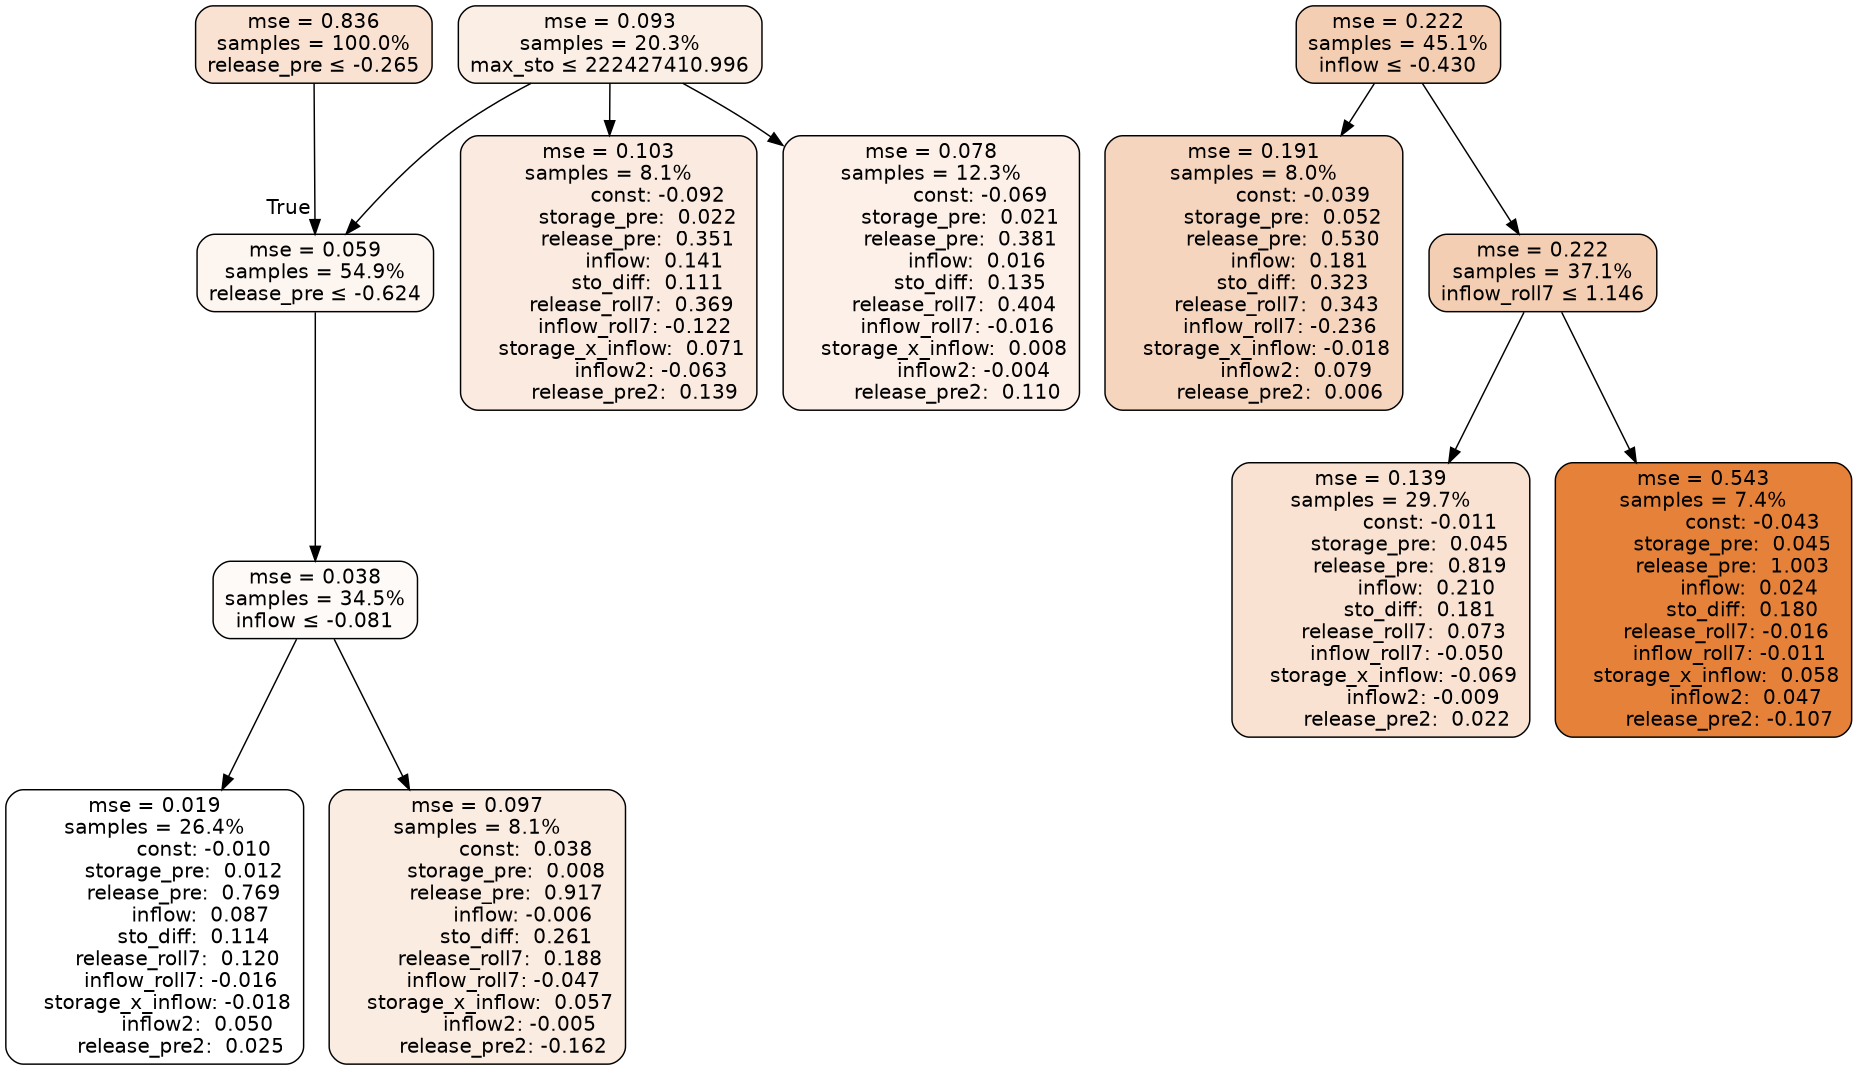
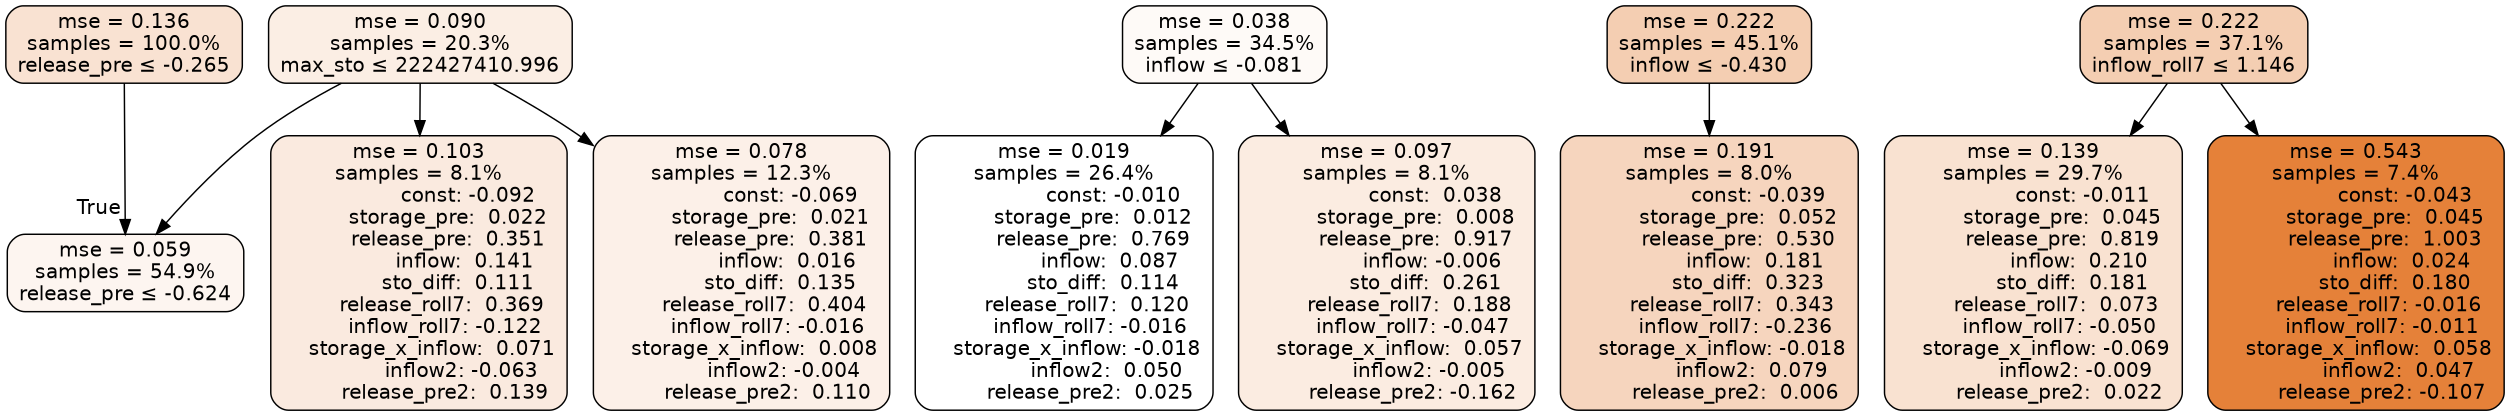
(314, 45) -> (124, 45)
(610, 45) -> (420, 45)
(1467, 153) -> none
(315, 429) -> none
